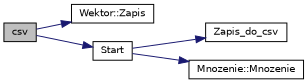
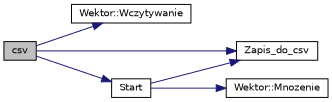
(113, 14) -> (131, 14)
none -> (131, 51)
(246, 70) -> (277, 88)
